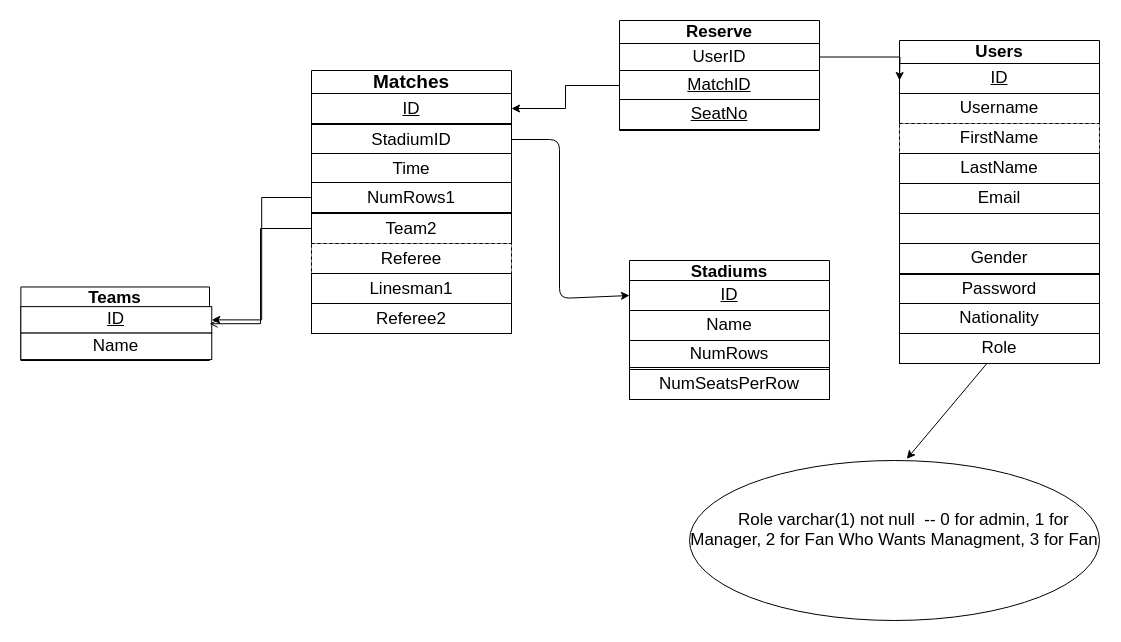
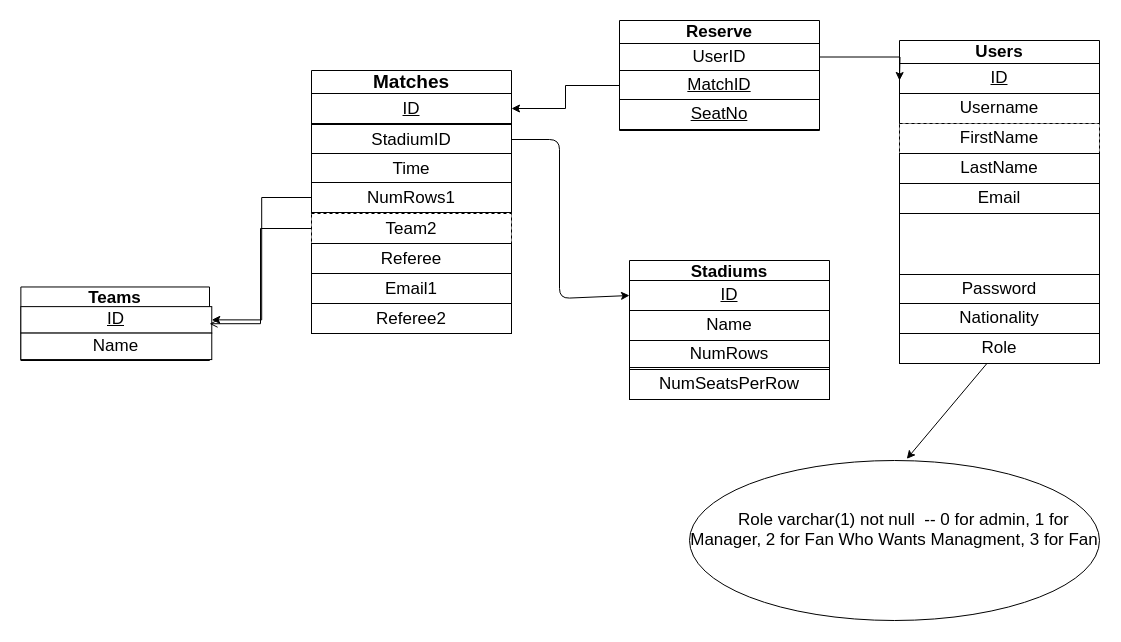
(412, 229) -> (412, 229)
(412, 259) -> (412, 259)
(1000, 259) -> none
(412, 289) -> (412, 289)
